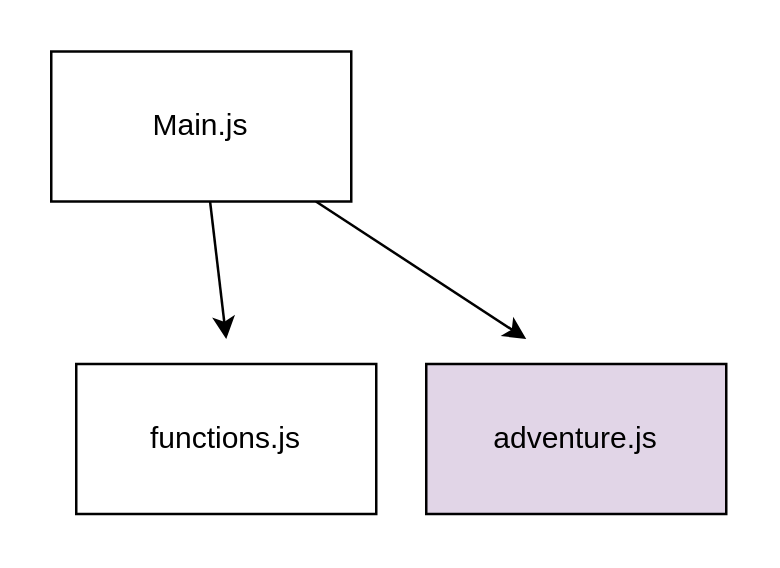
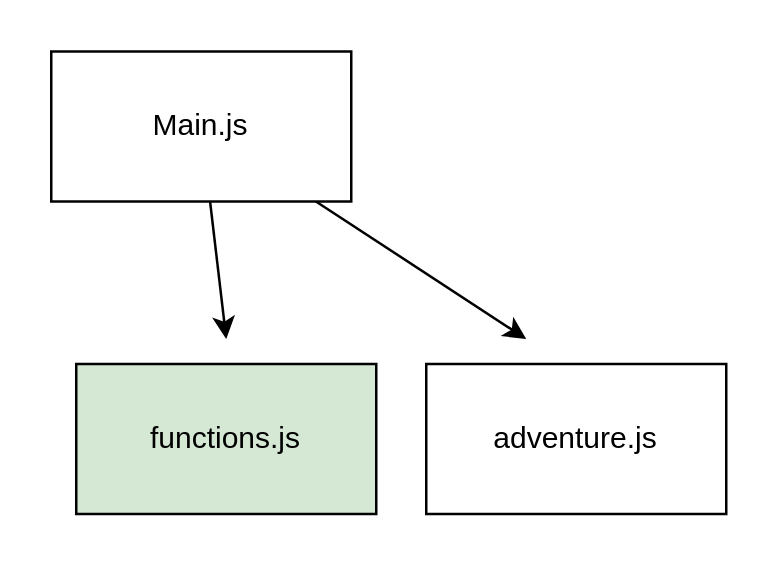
(226, 439) -> (226, 439)
(576, 439) -> (576, 439)
